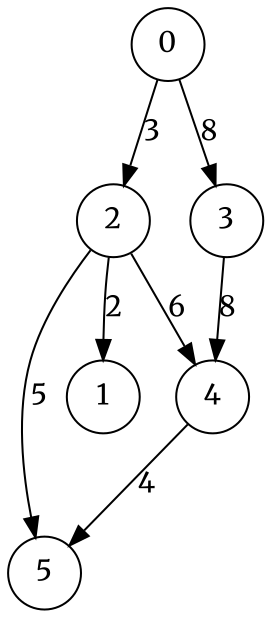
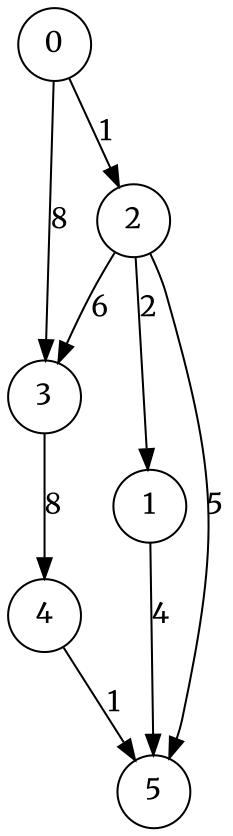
(153, 133) -> (106, 133)
(158, 300) -> (89, 297)
(147, 485) -> (114, 704)
none -> (152, 638)
